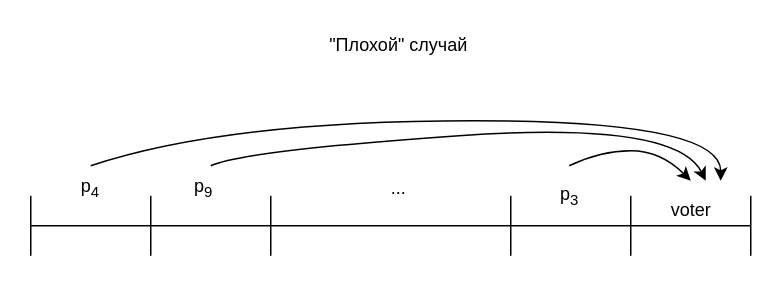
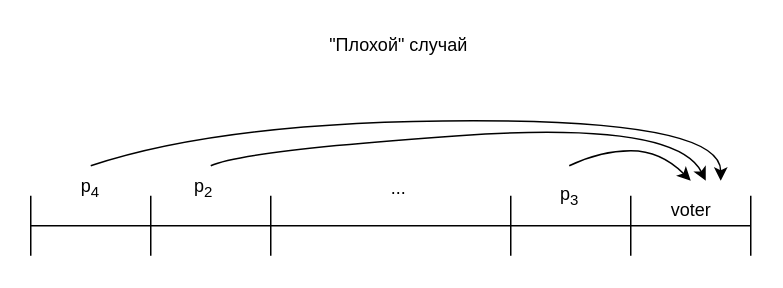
(204, 188) -> (204, 188)
